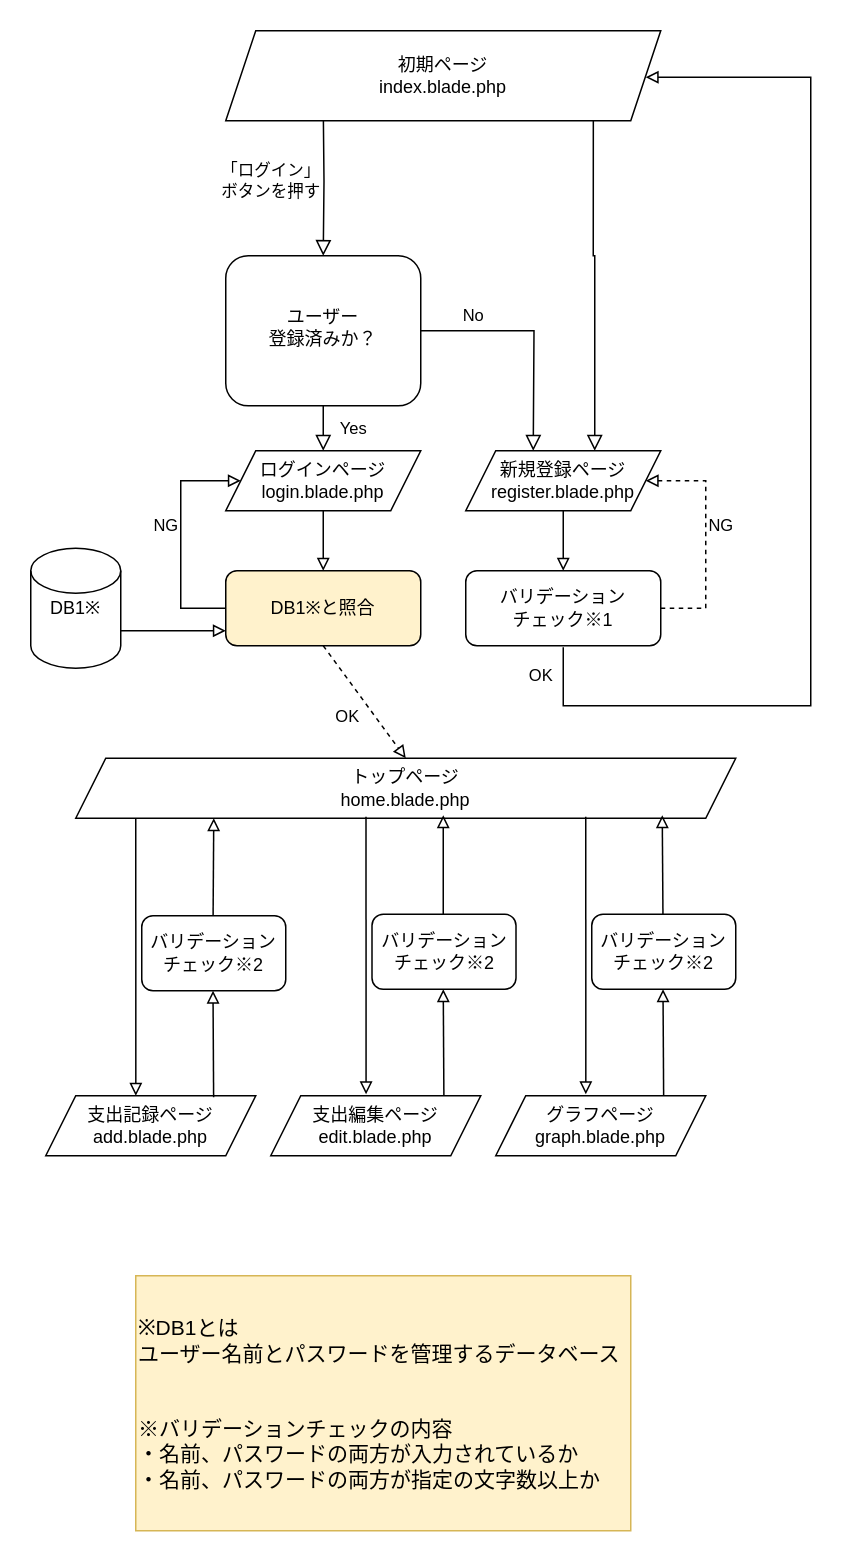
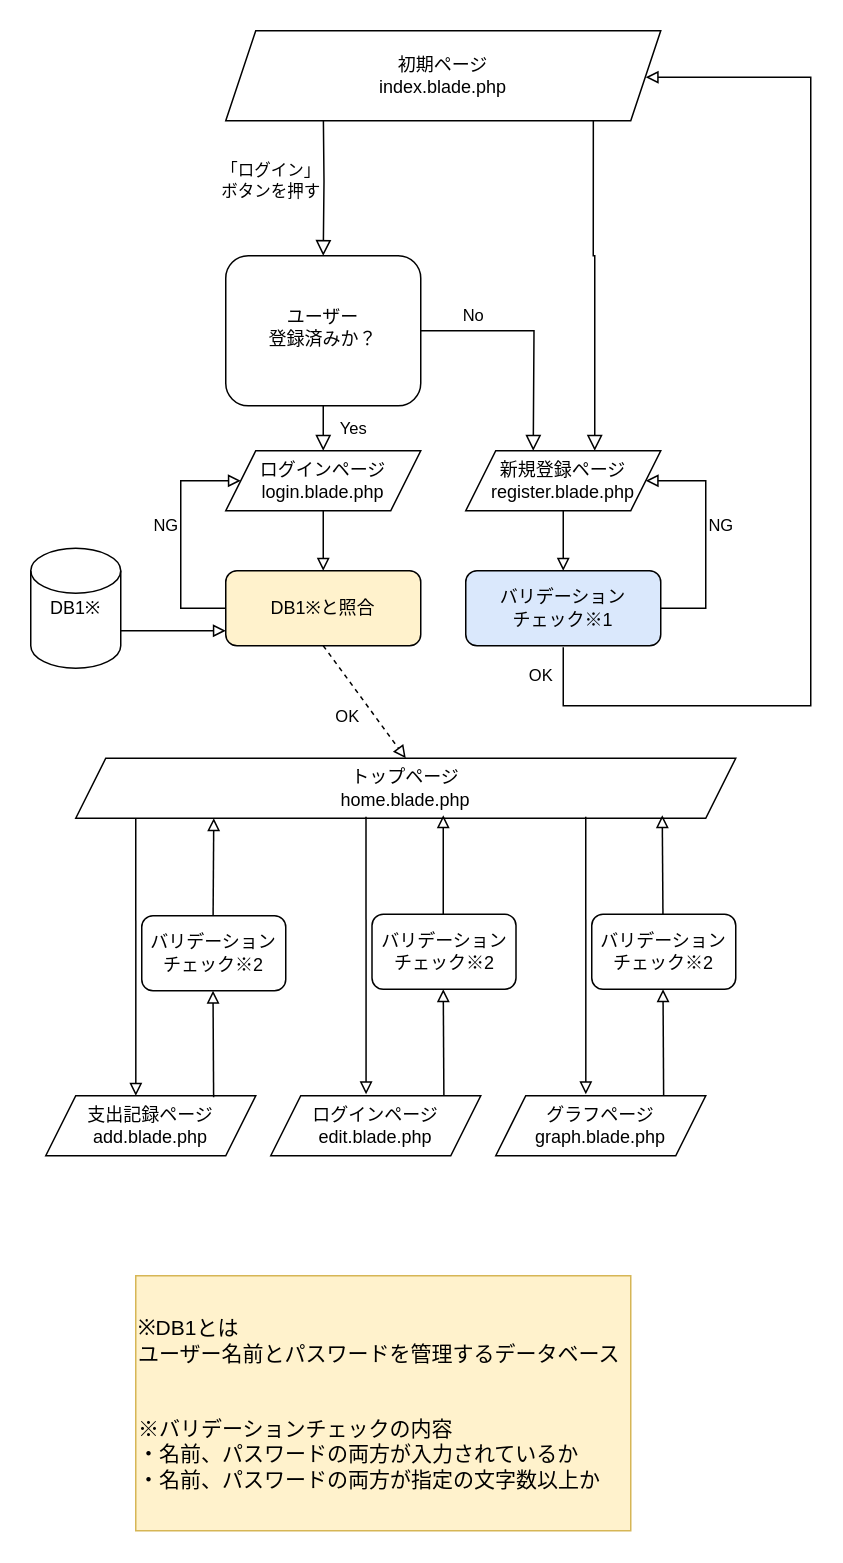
(706, 544) -> (706, 544)
(563, 608) -> (563, 608)
(376, 1126) -> (376, 1126)
